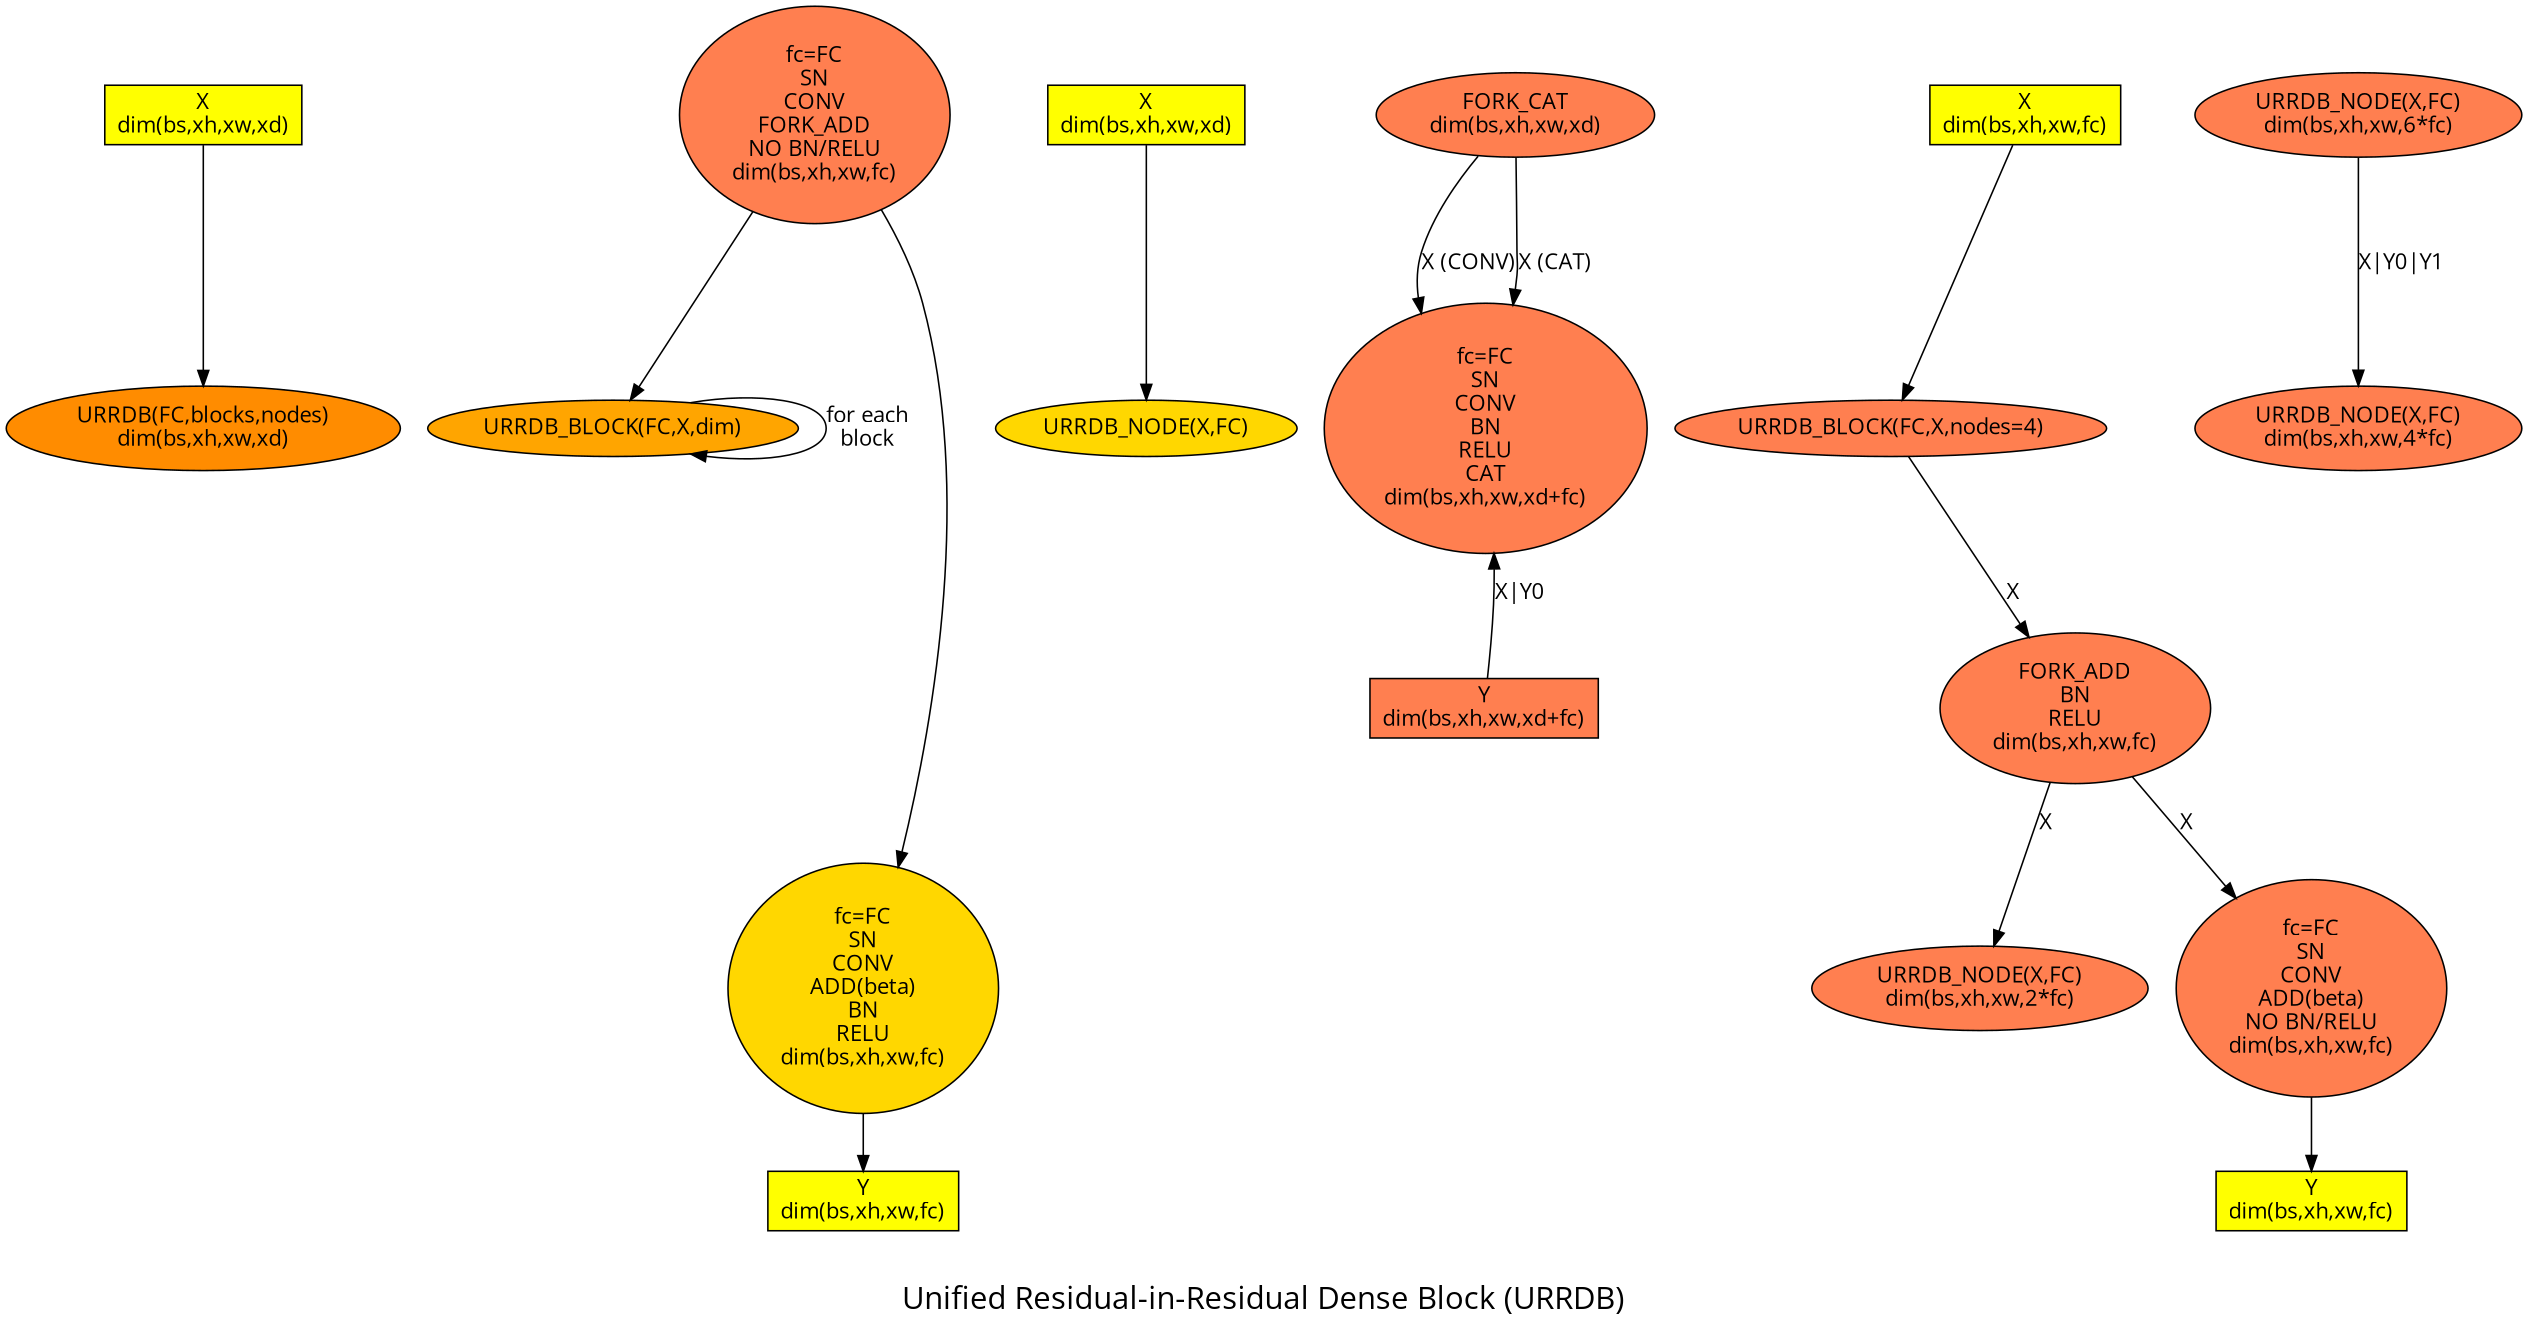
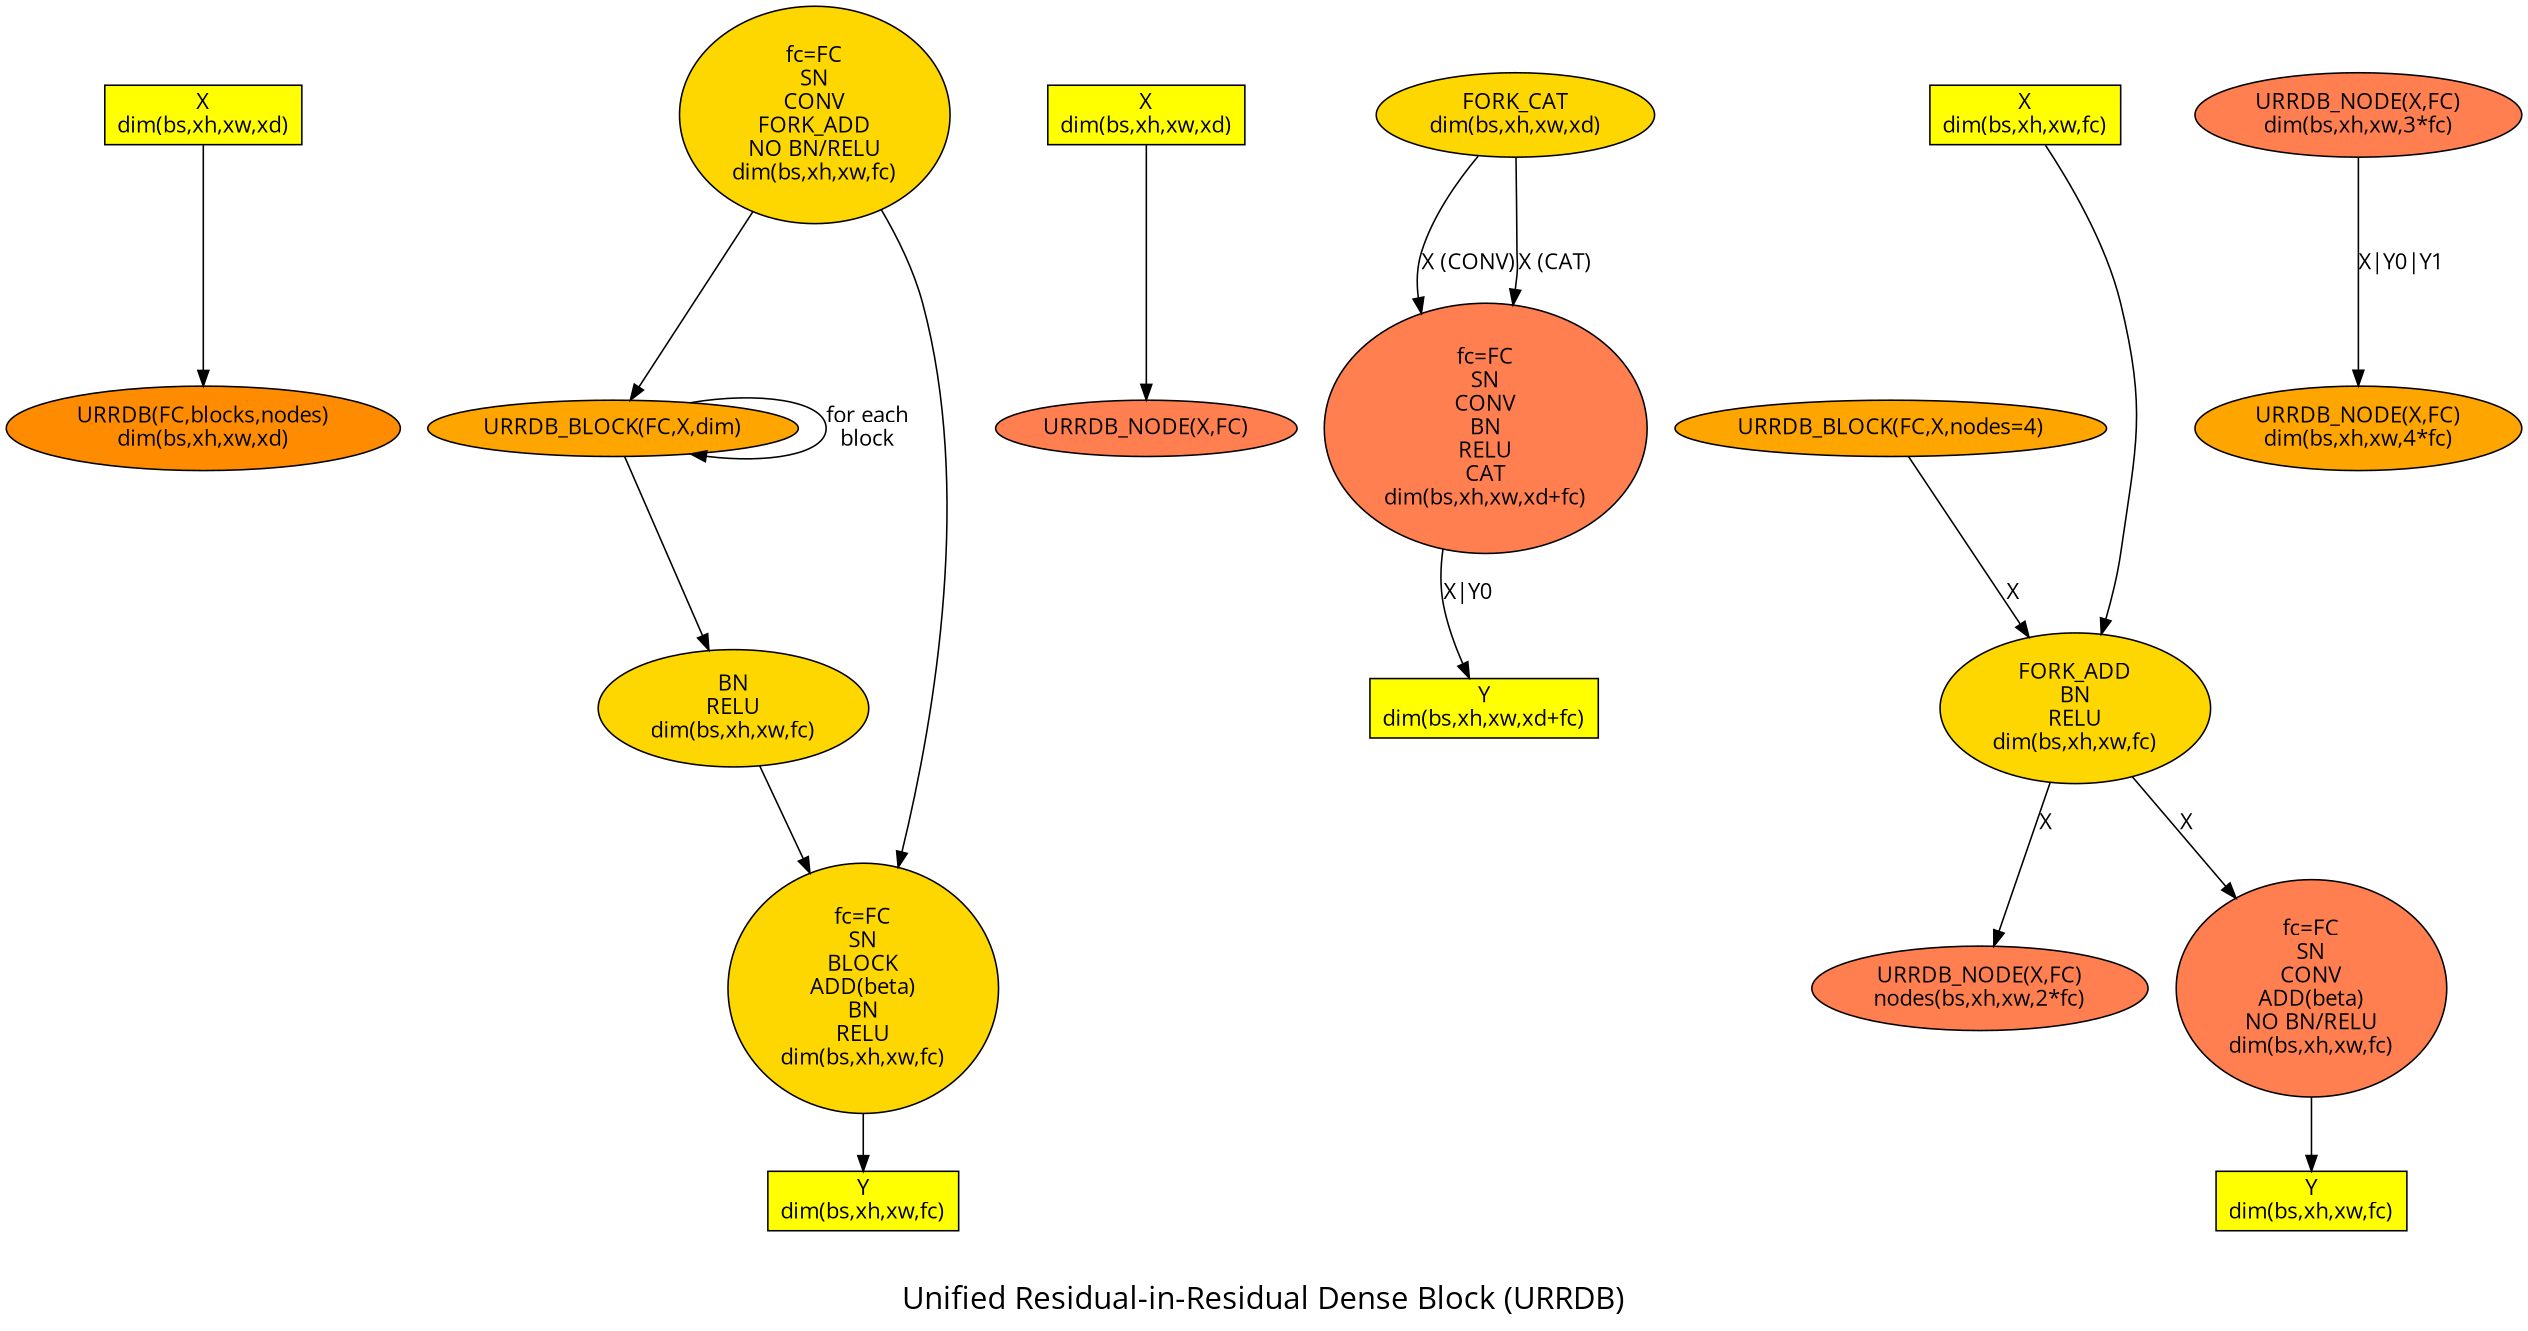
(815, 115) -> (815, 115)
(1515, 115) -> (1515, 115)
(2358, 115) -> (2358, 115)
(1961, 265) -> (2134, 374)
(1146, 428) -> (1146, 428)
(1891, 428) -> (1891, 428)
(2358, 428) -> (2358, 428)
(1492, 624) -> (1444, 608)
none -> (733, 708)
(1484, 708) -> (1484, 708)
(2075, 708) -> (2075, 708)
(863, 988) -> (863, 988)
(1980, 988) -> (1980, 988)
